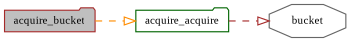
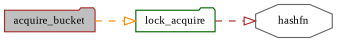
(182, 21) -> (175, 21)
(308, 21) -> (294, 21)
